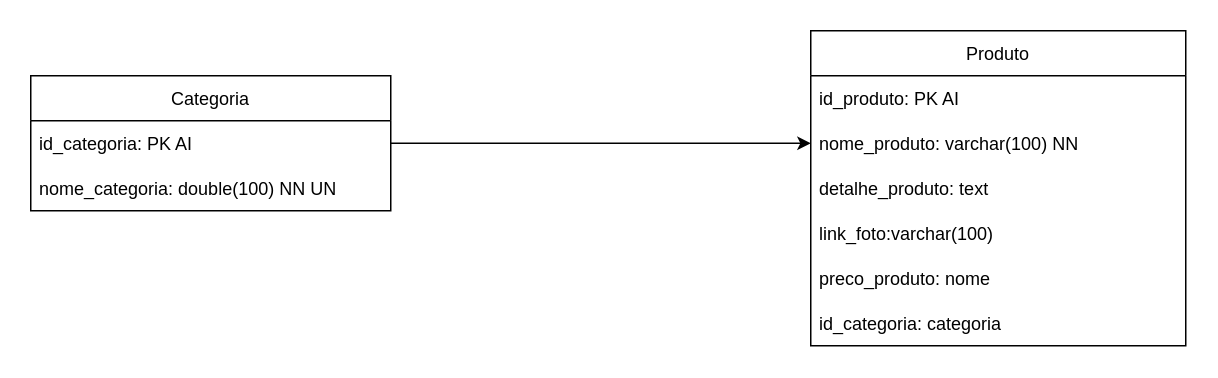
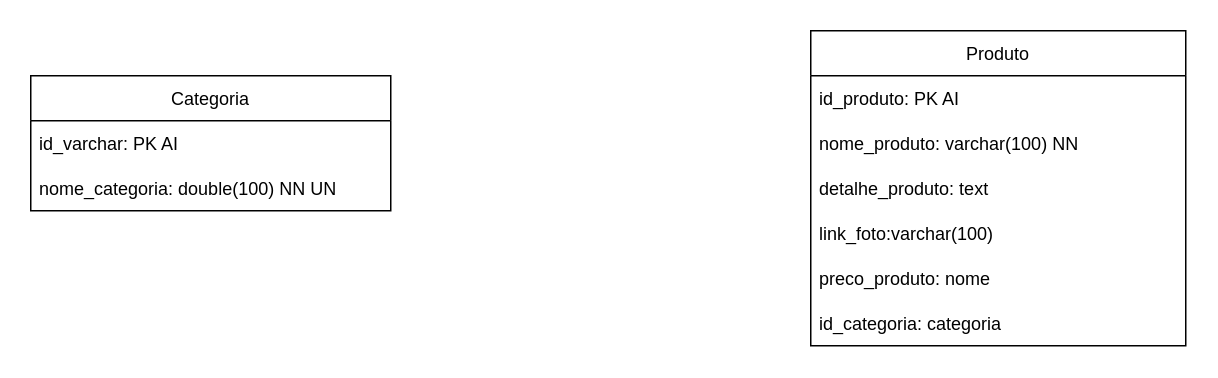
(596, 143) -> none
(123, 144) -> (115, 144)
